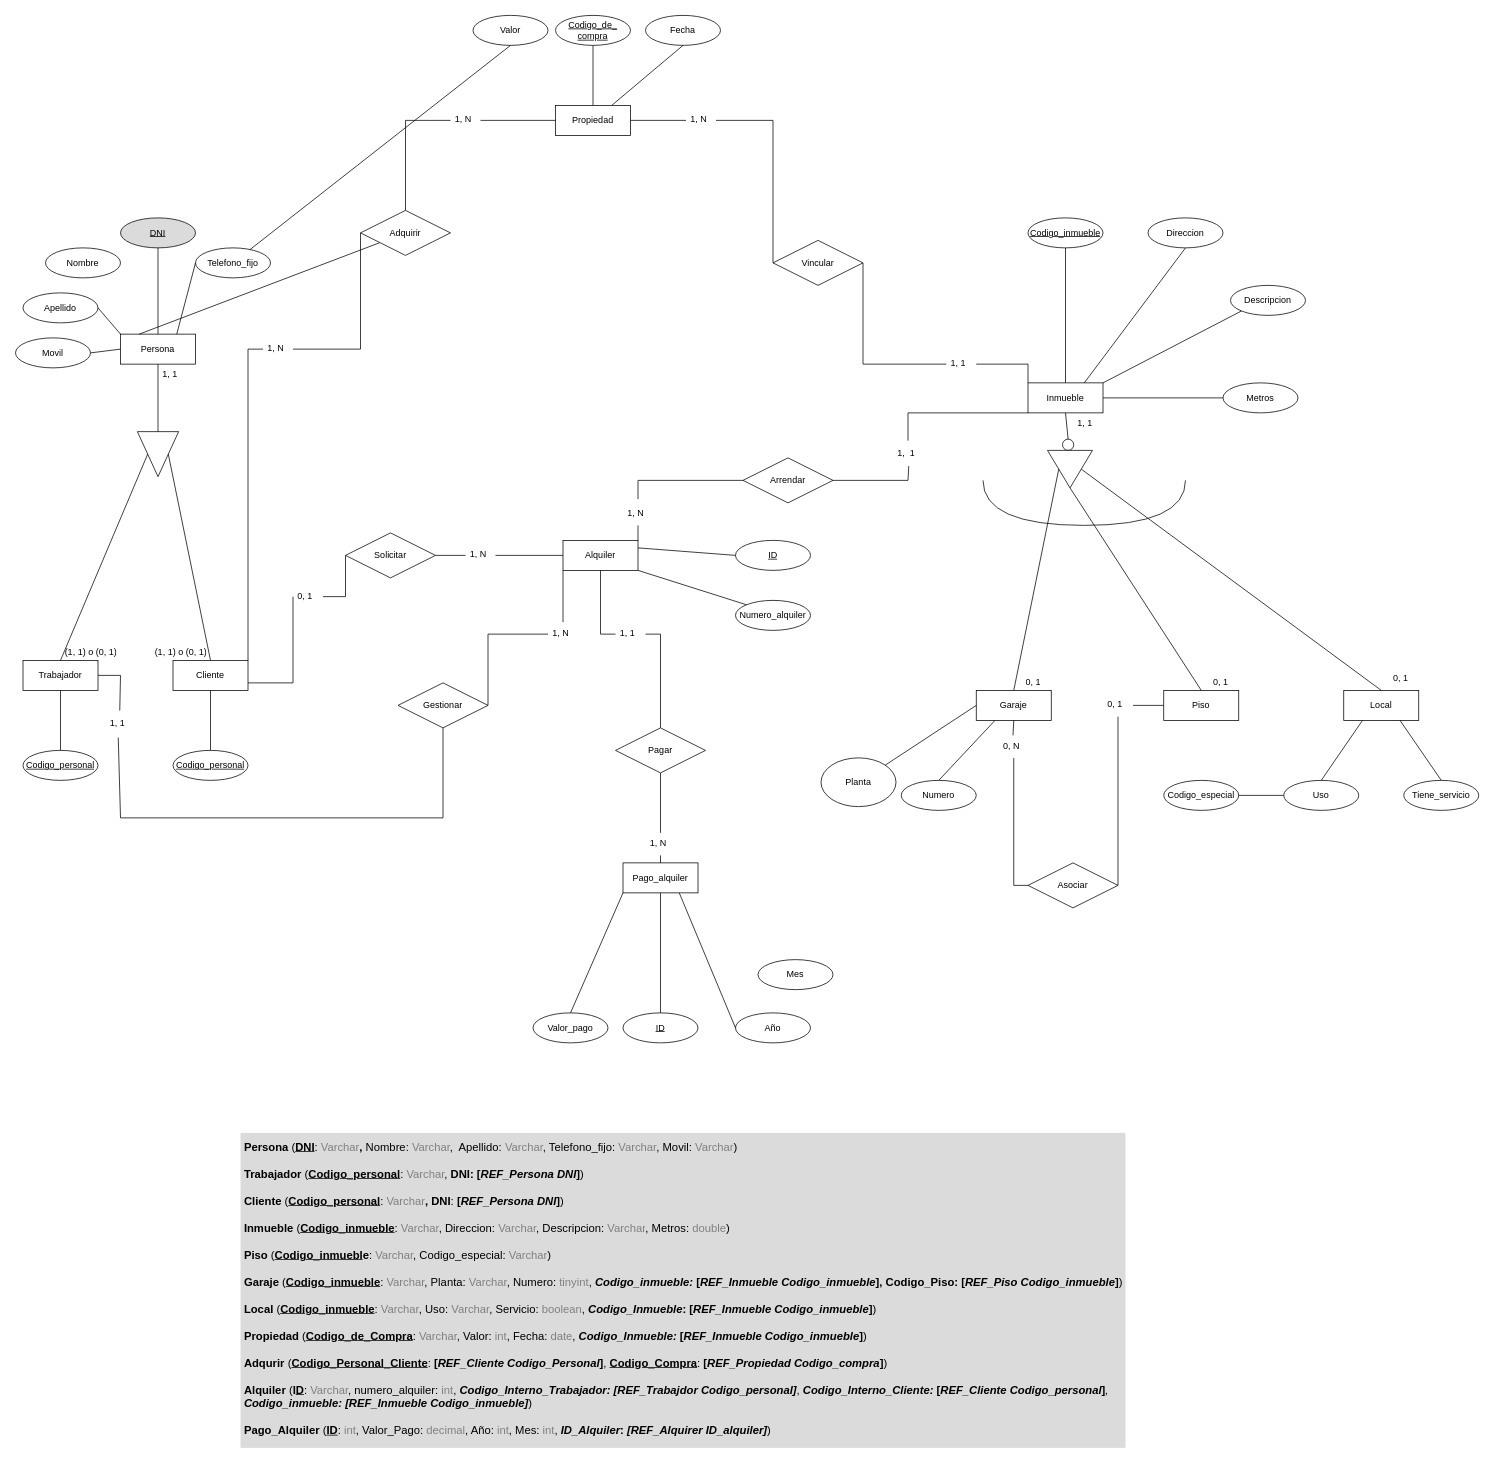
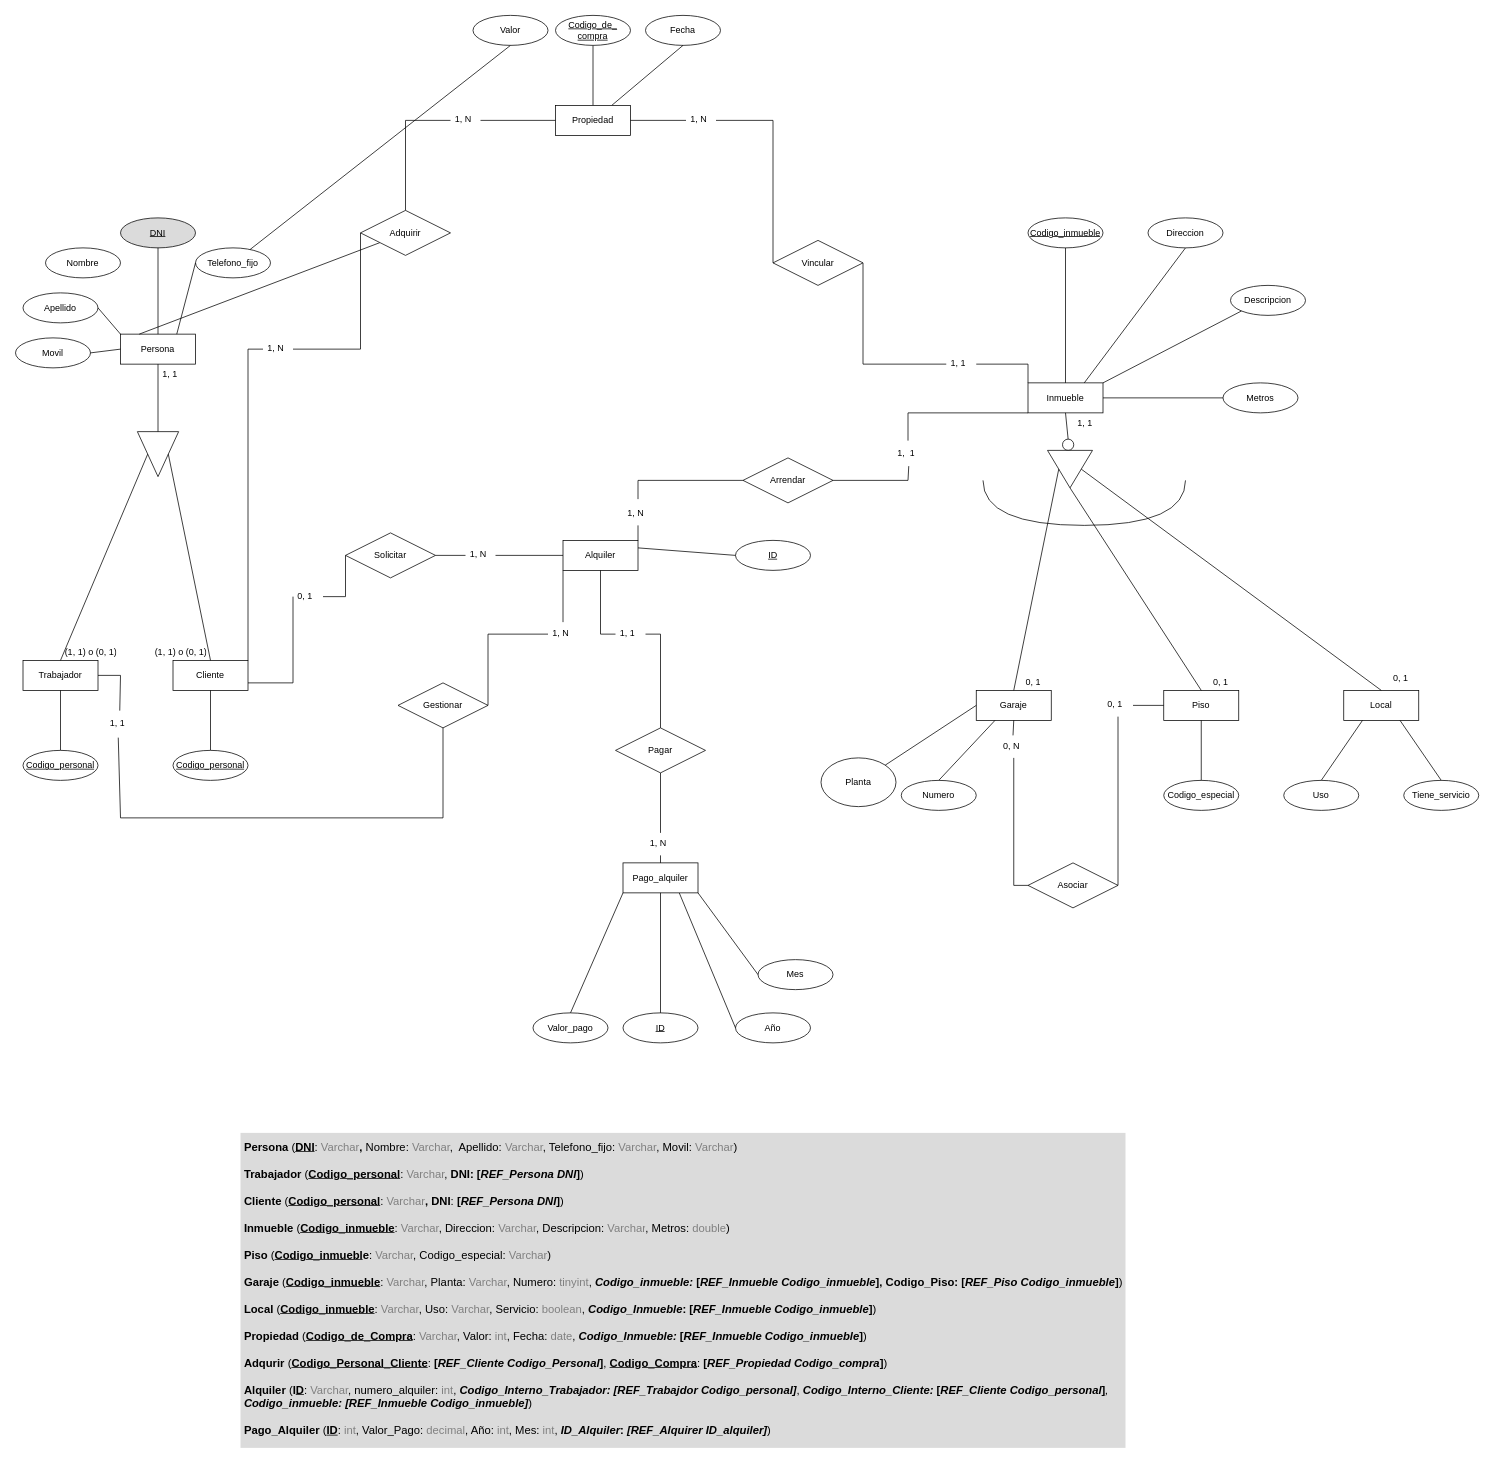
(692, 587) -> none
(773, 615) -> none
(1261, 795) -> (1201, 750)
none -> (728, 933)
